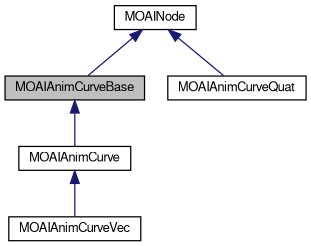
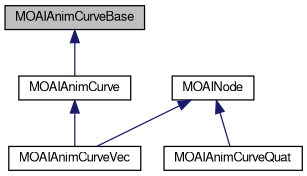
(110, 57) -> (138, 126)
